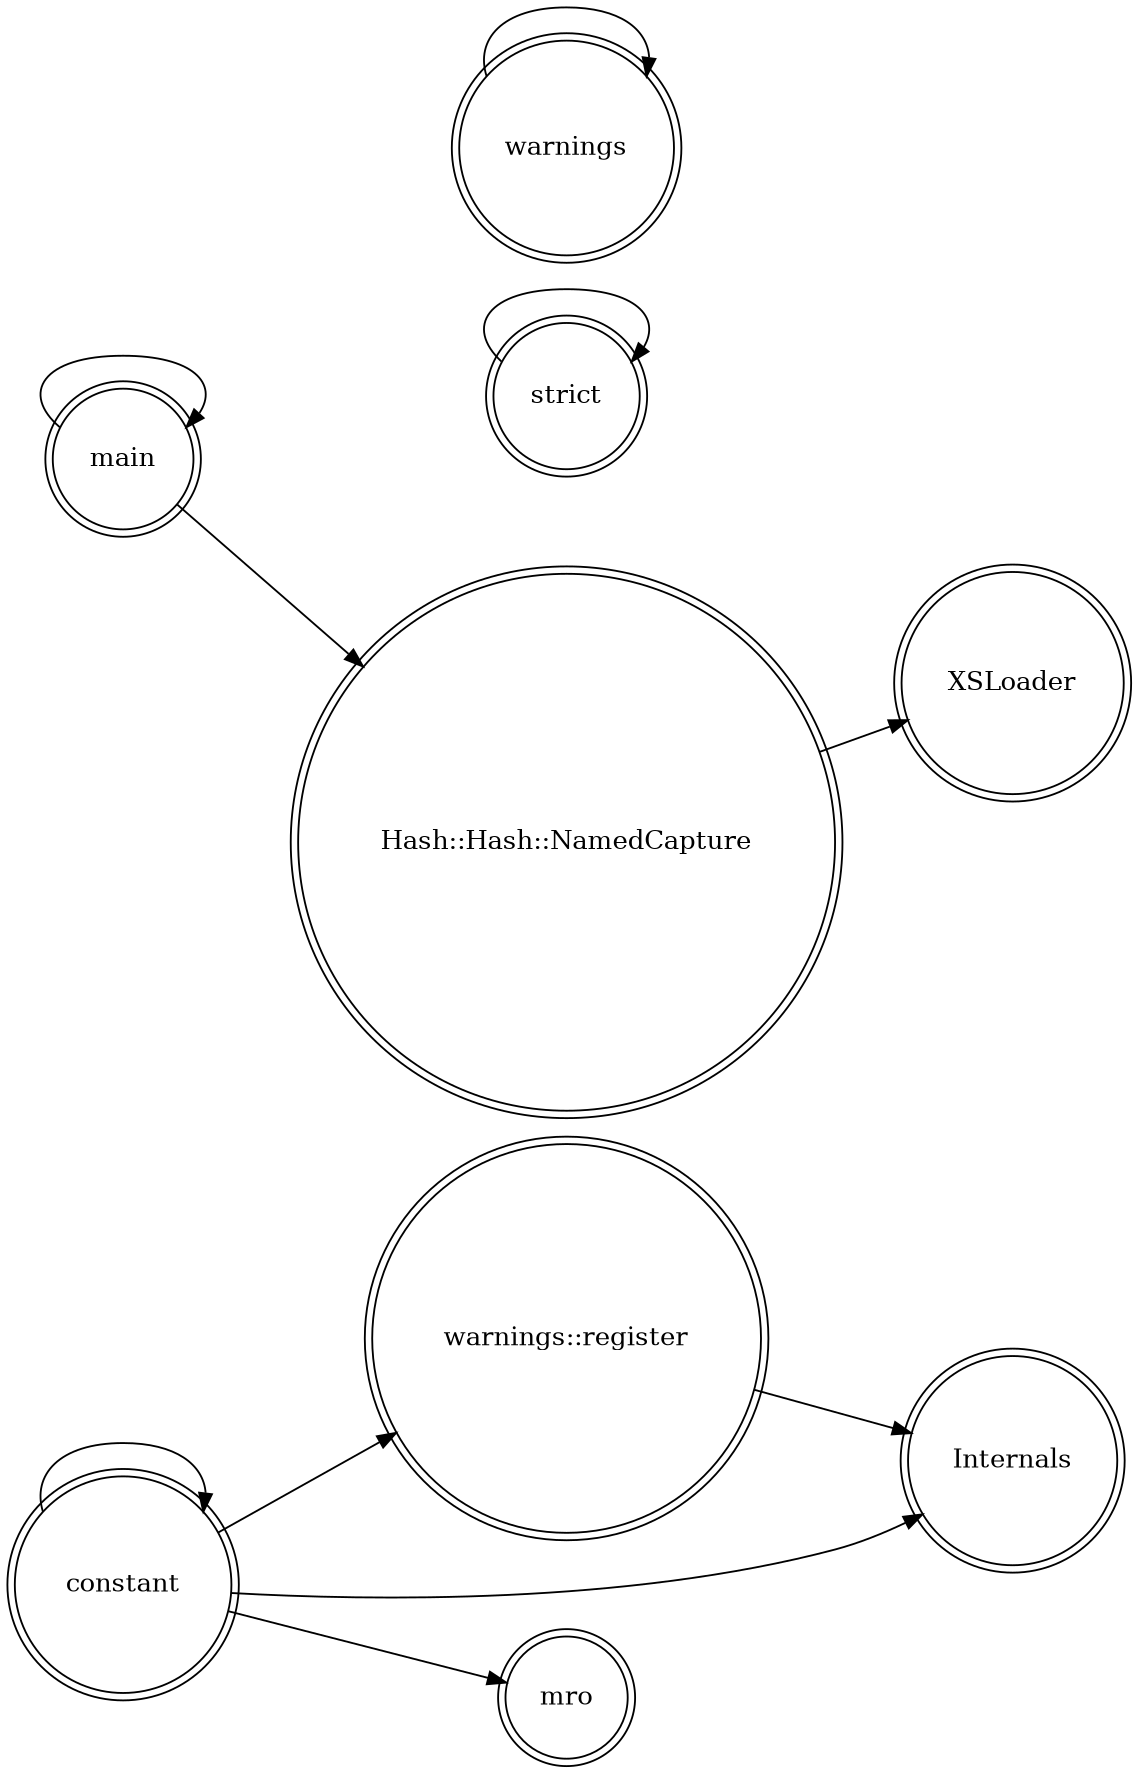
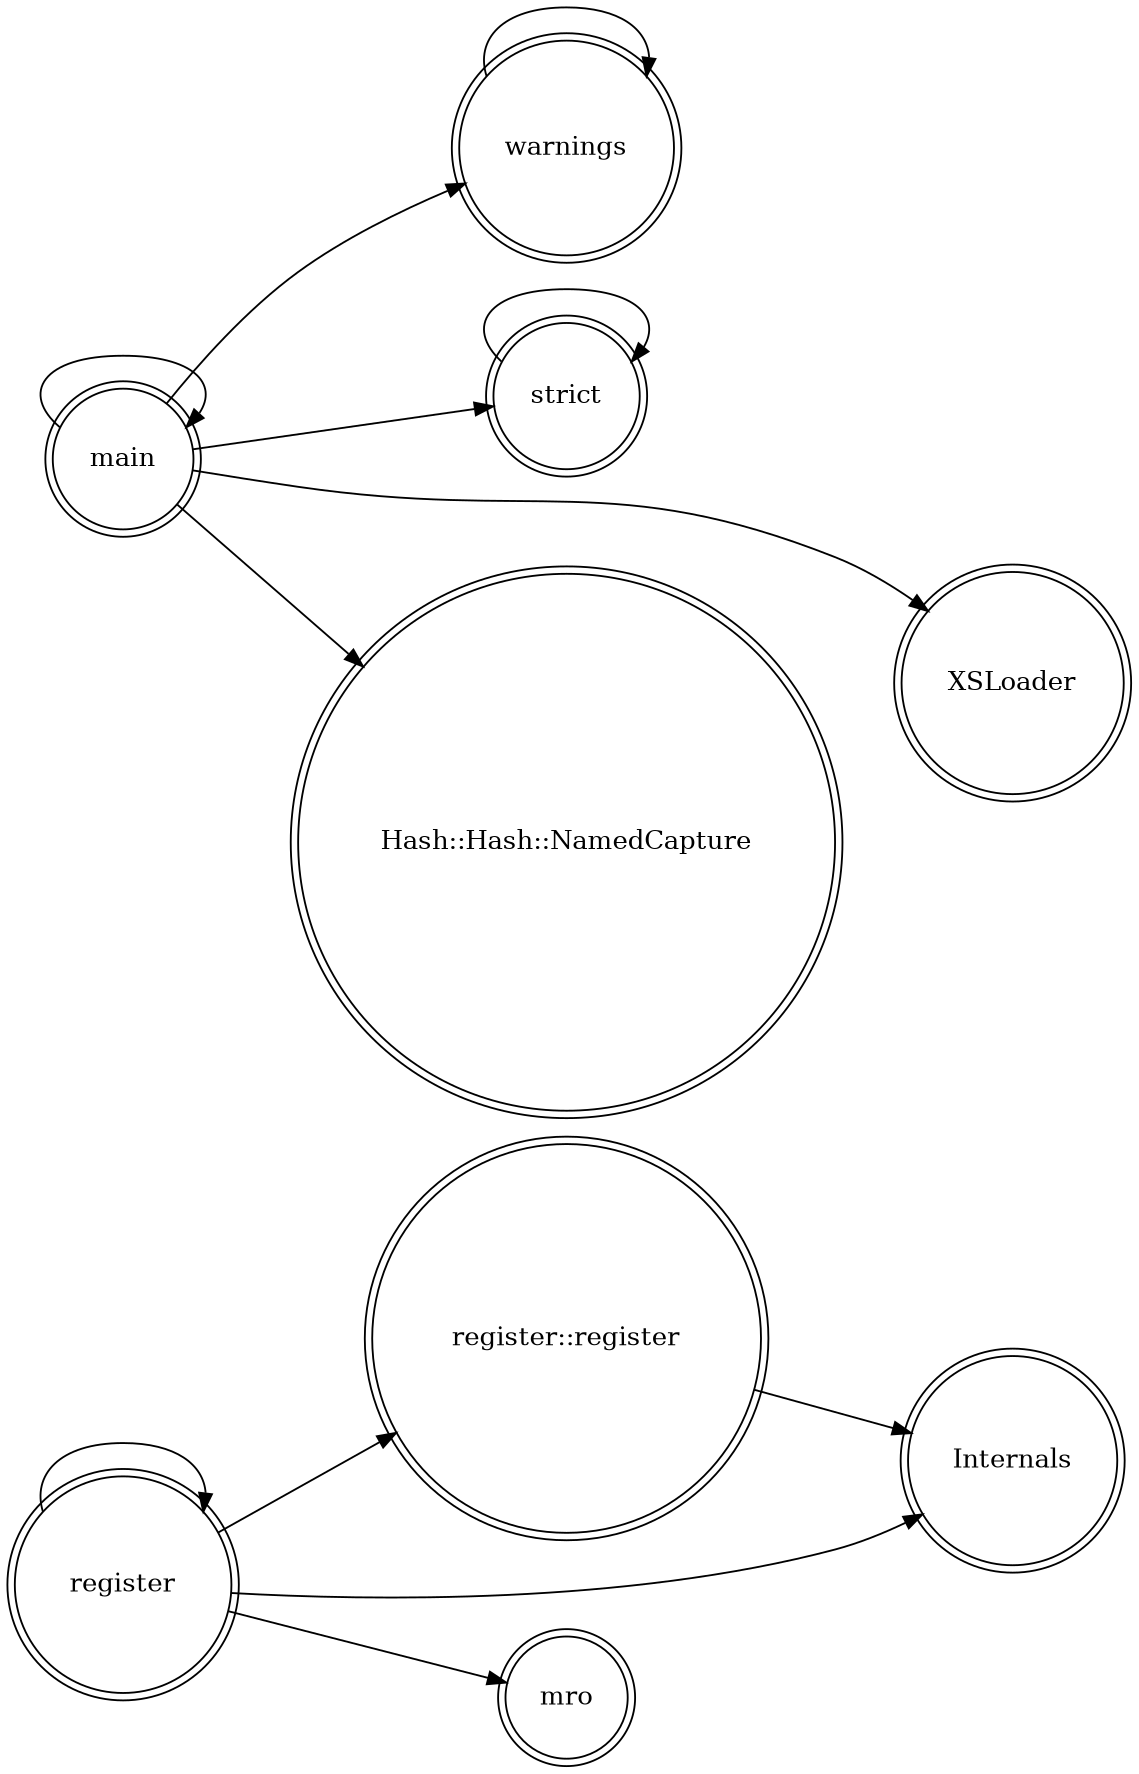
none -> (292, 277)
none -> (334, 429)
(855, 739) -> (561, 502)
(567, 1338) -> (567, 1338)
(123, 1585) -> (123, 1585)
